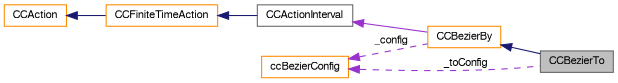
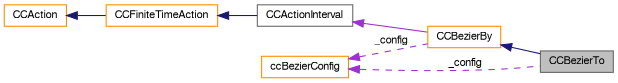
(464, 63) -> (464, 63)
